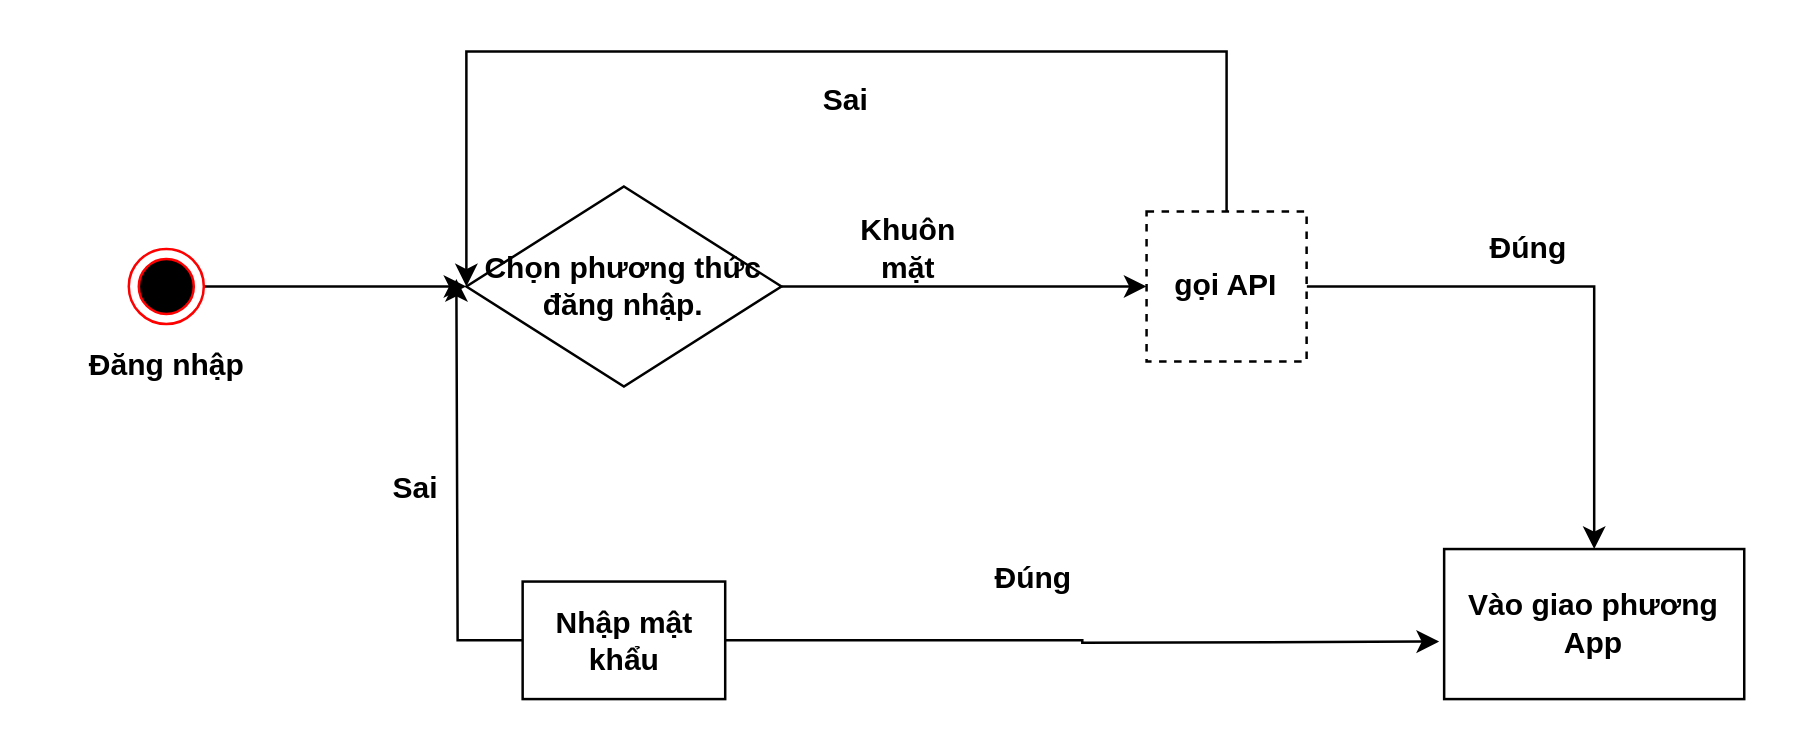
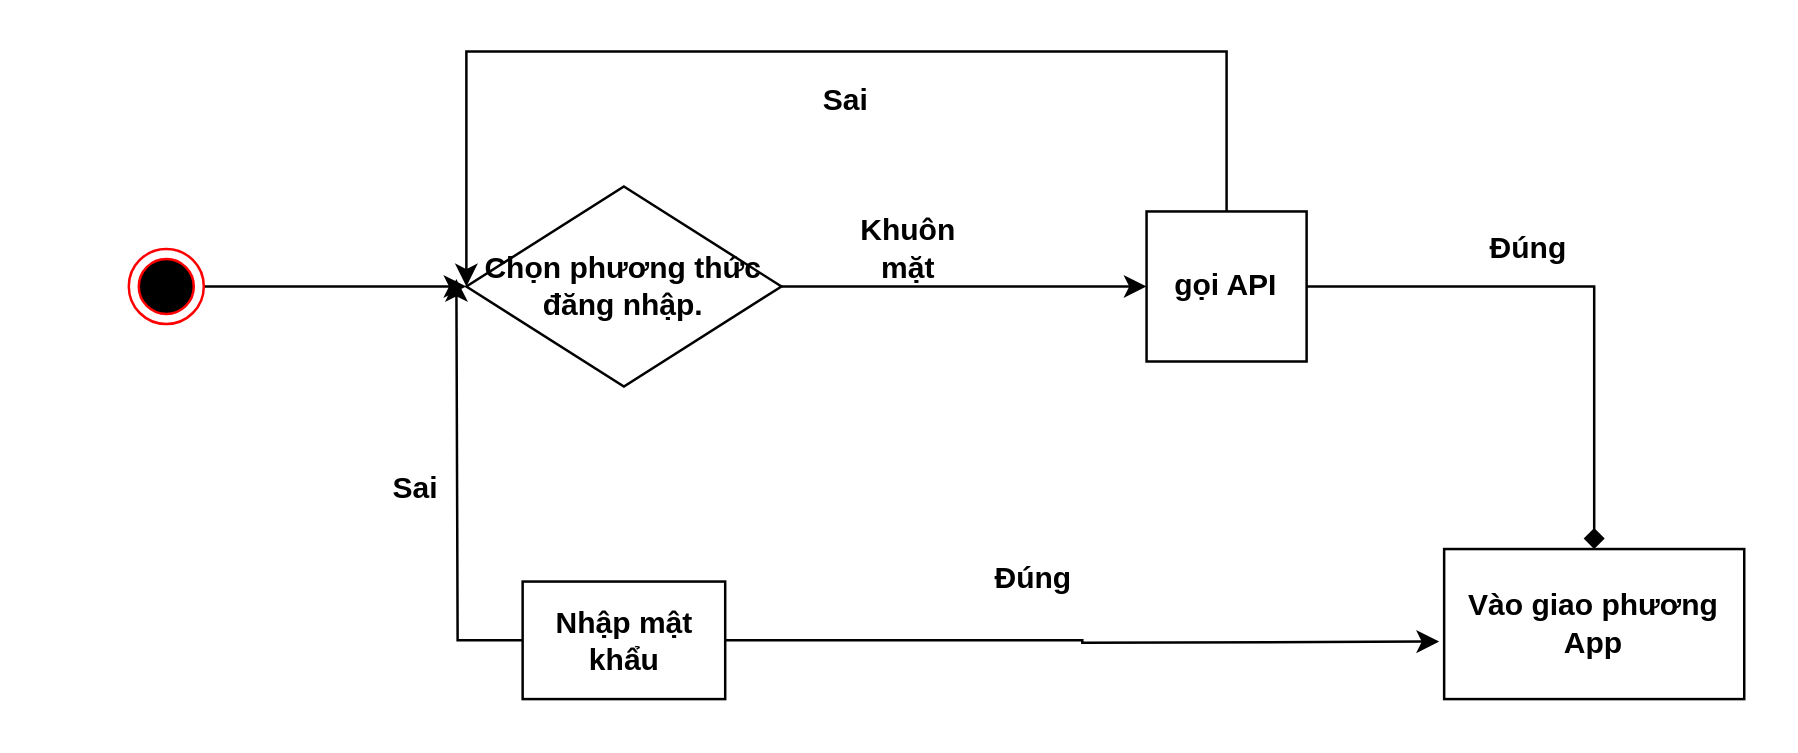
(1226, 286) -> (1226, 286)
(166, 366) -> none
(1594, 530) -> (1594, 528)
